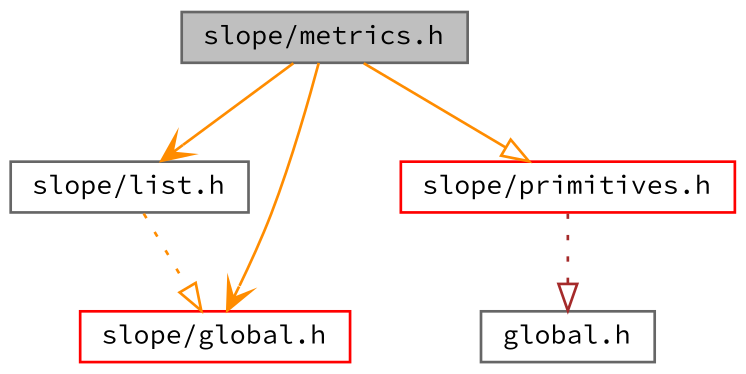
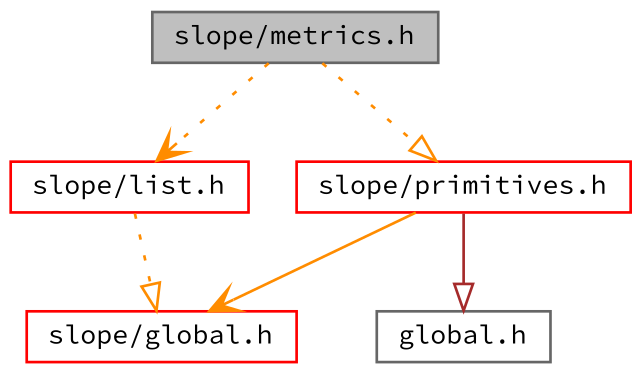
(238, 104) -> (223, 103)
(435, 105) -> (369, 103)
(285, 176) -> (325, 256)
(130, 187) -> (130, 187)
(568, 248) -> (464, 248)
